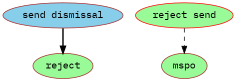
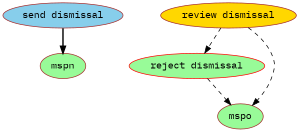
(184, 15) -> (197, 66)
none -> (229, 15)
(63, 66) -> (63, 66)
